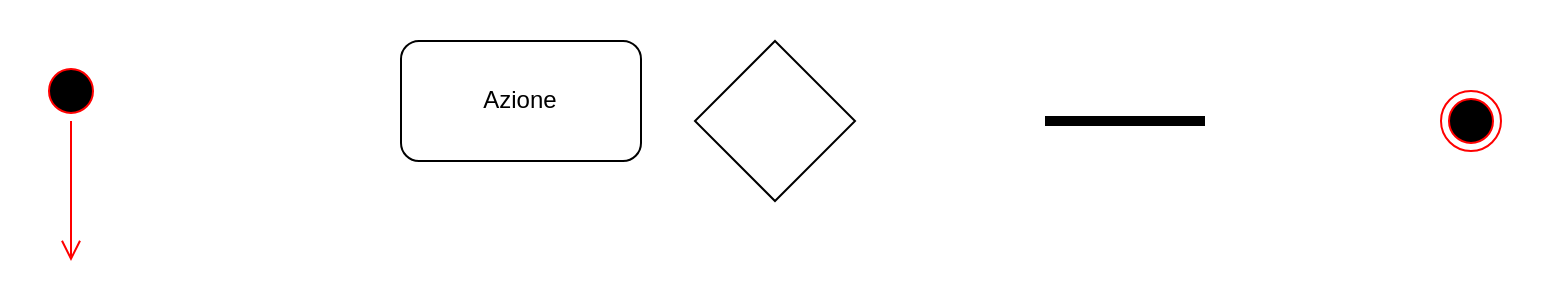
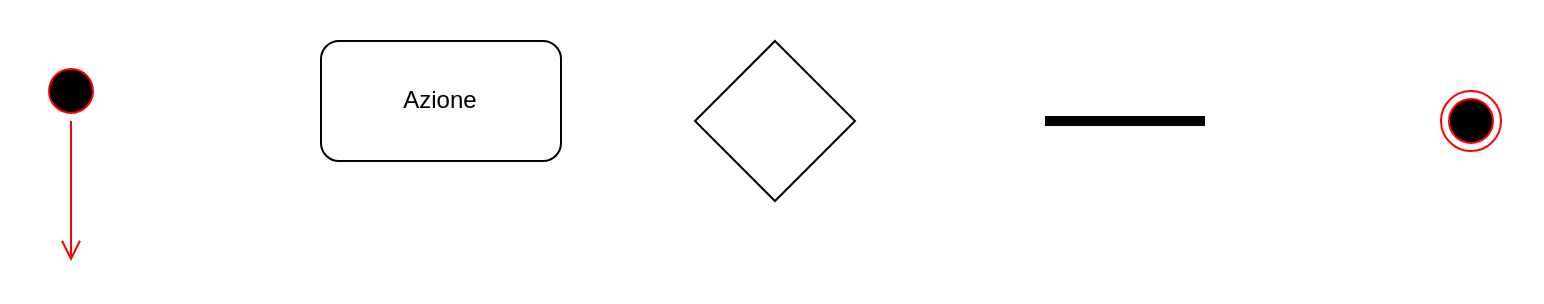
(521, 101) -> (441, 101)
